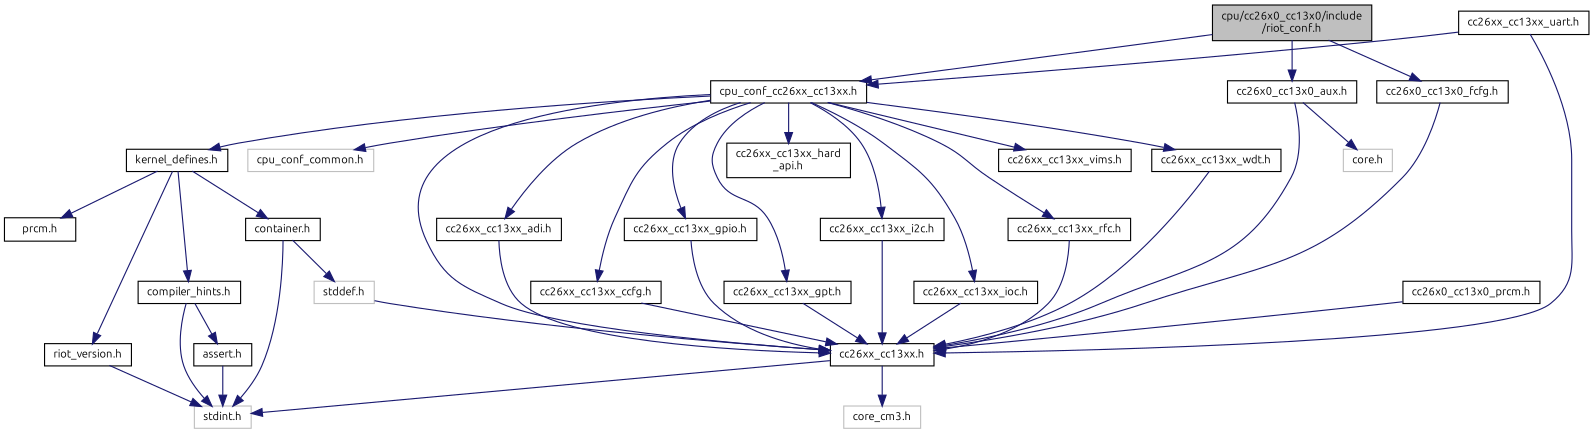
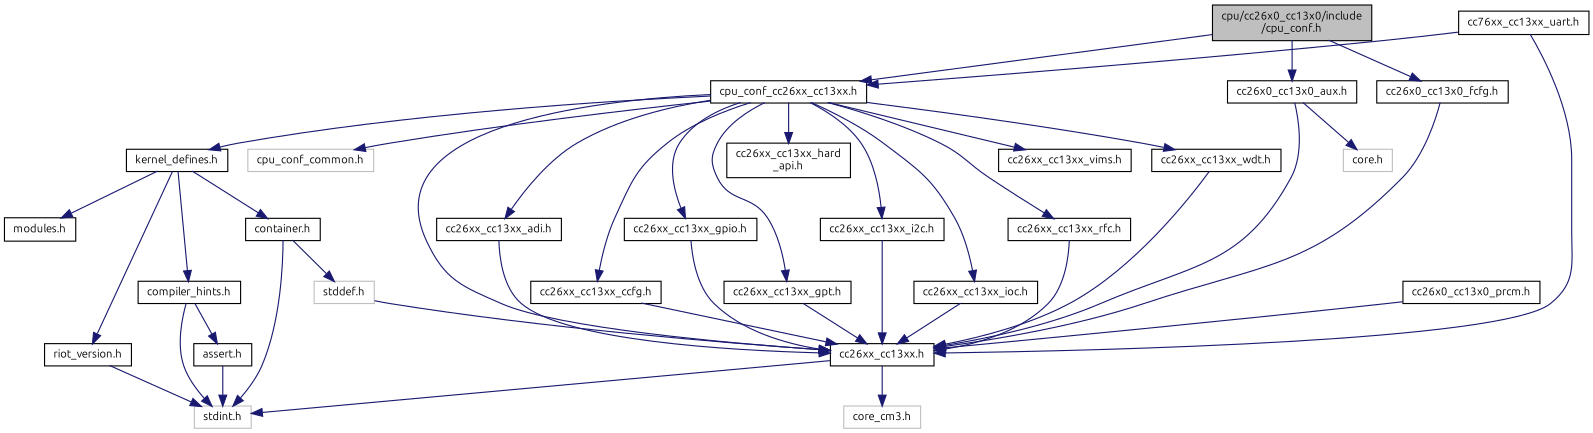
(1292, 23) -> (1292, 23)
(1524, 23) -> (1524, 23)
(40, 229) -> (40, 229)
